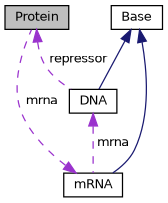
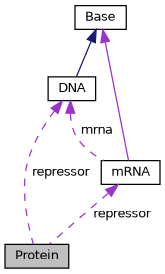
(48, 70) -> (25, 174)
(40, 101) -> (120, 214)
(145, 113) -> (117, 101)
